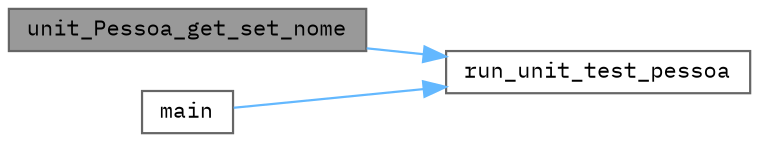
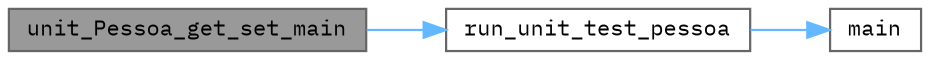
(188, 30) -> (188, 30)
(329, 98) -> (779, 30)
